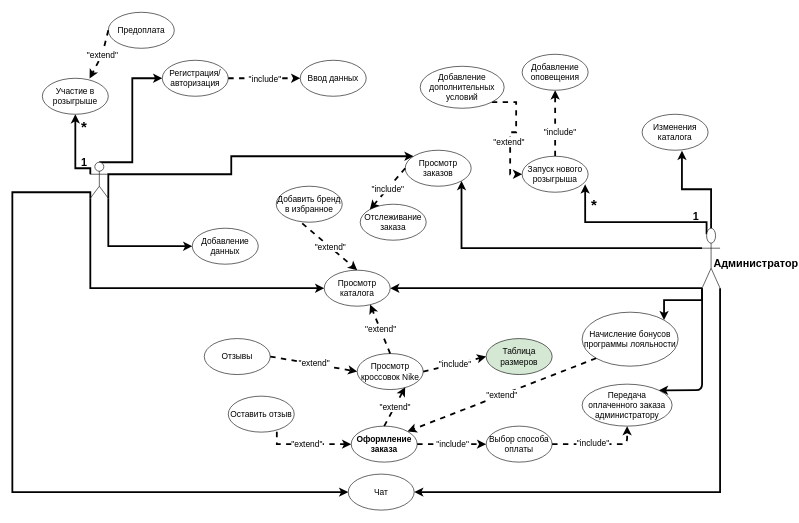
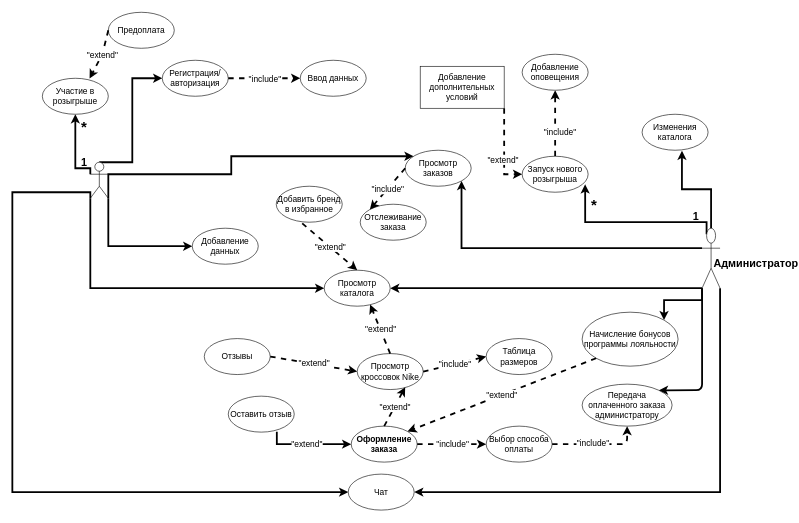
(462, 87) -> (462, 87)
(519, 357) -> (519, 357)
(277, 443) -> (277, 443)
